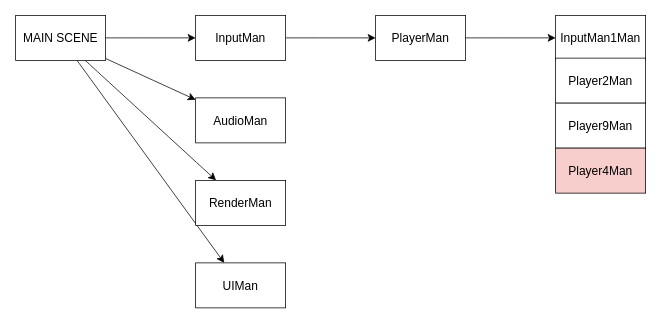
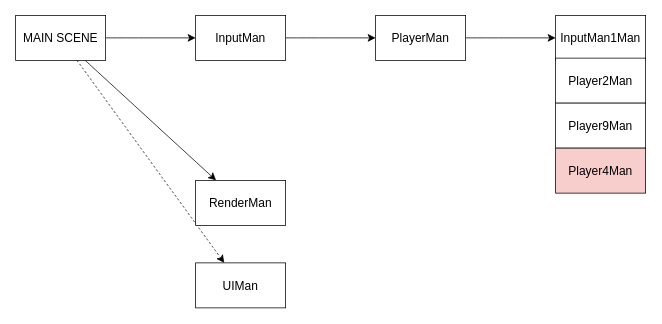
(148, 78) -> none
(240, 120) -> none
(149, 160) -> (149, 160)
